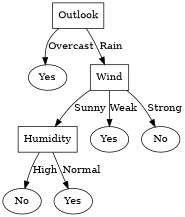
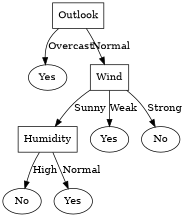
(111, 47) -> (111, 47)
